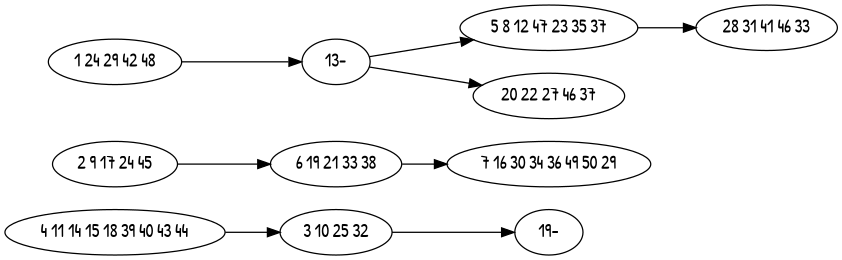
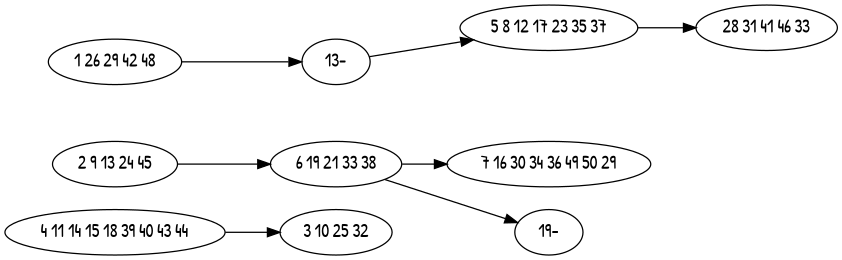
(549, 28) -> (549, 28)
(115, 62) -> (115, 62)
(549, 96) -> none
(115, 164) -> (115, 164)
(447, 232) -> (445, 199)
